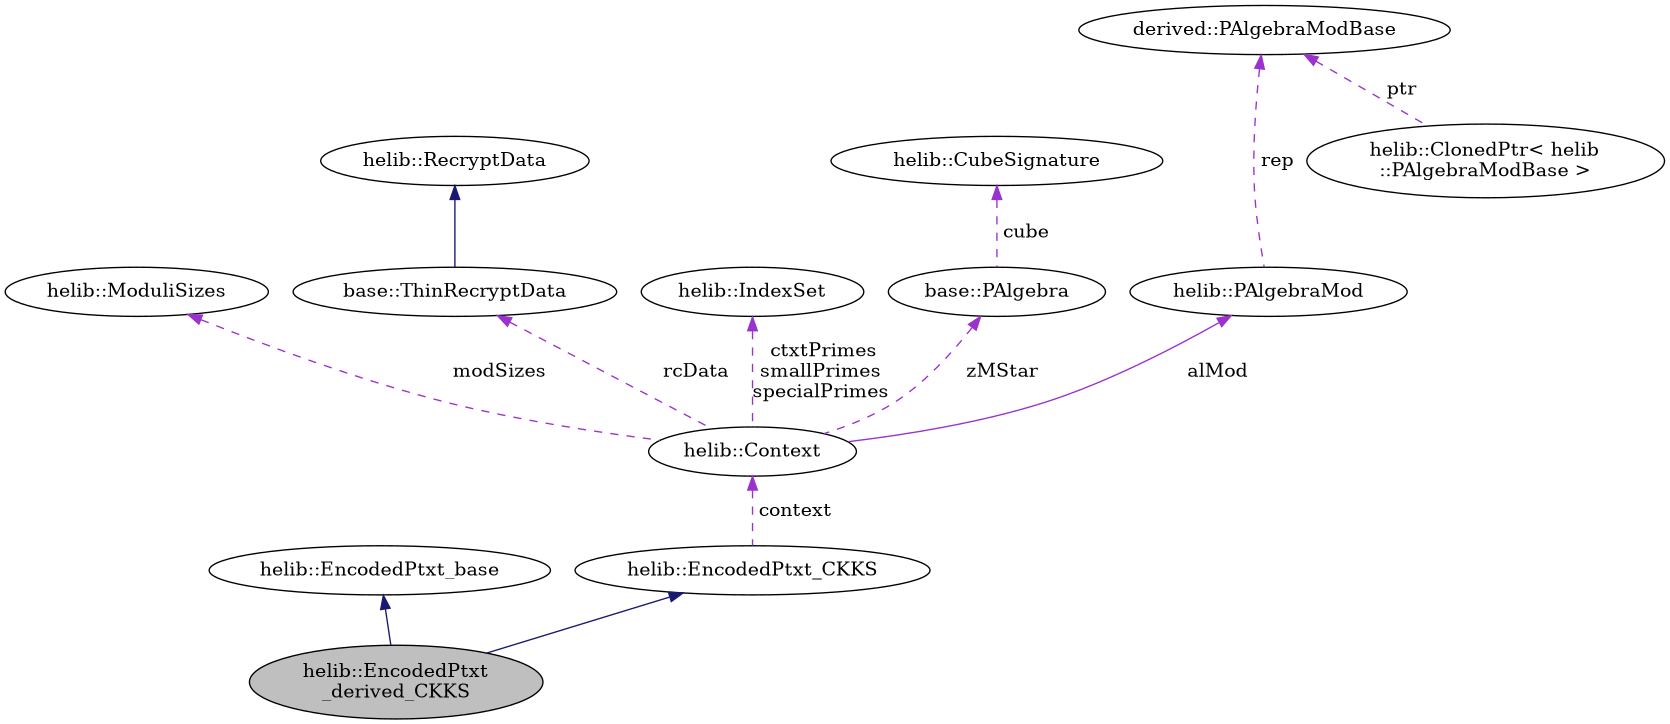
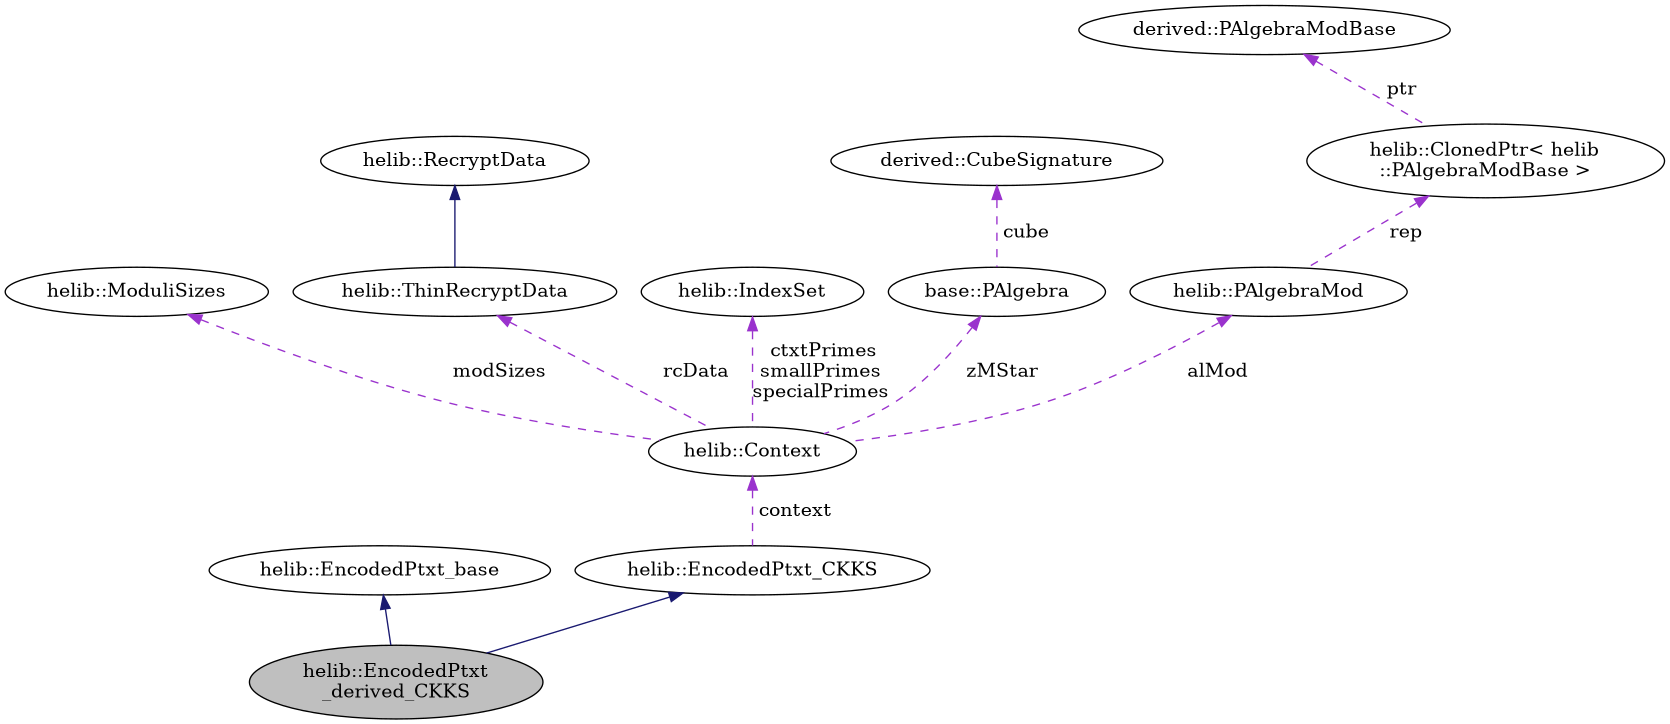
(997, 161) -> (997, 161)
(1254, 168) -> (1362, 235)
(455, 292) -> (455, 292)
(1040, 404) -> (1040, 404)
